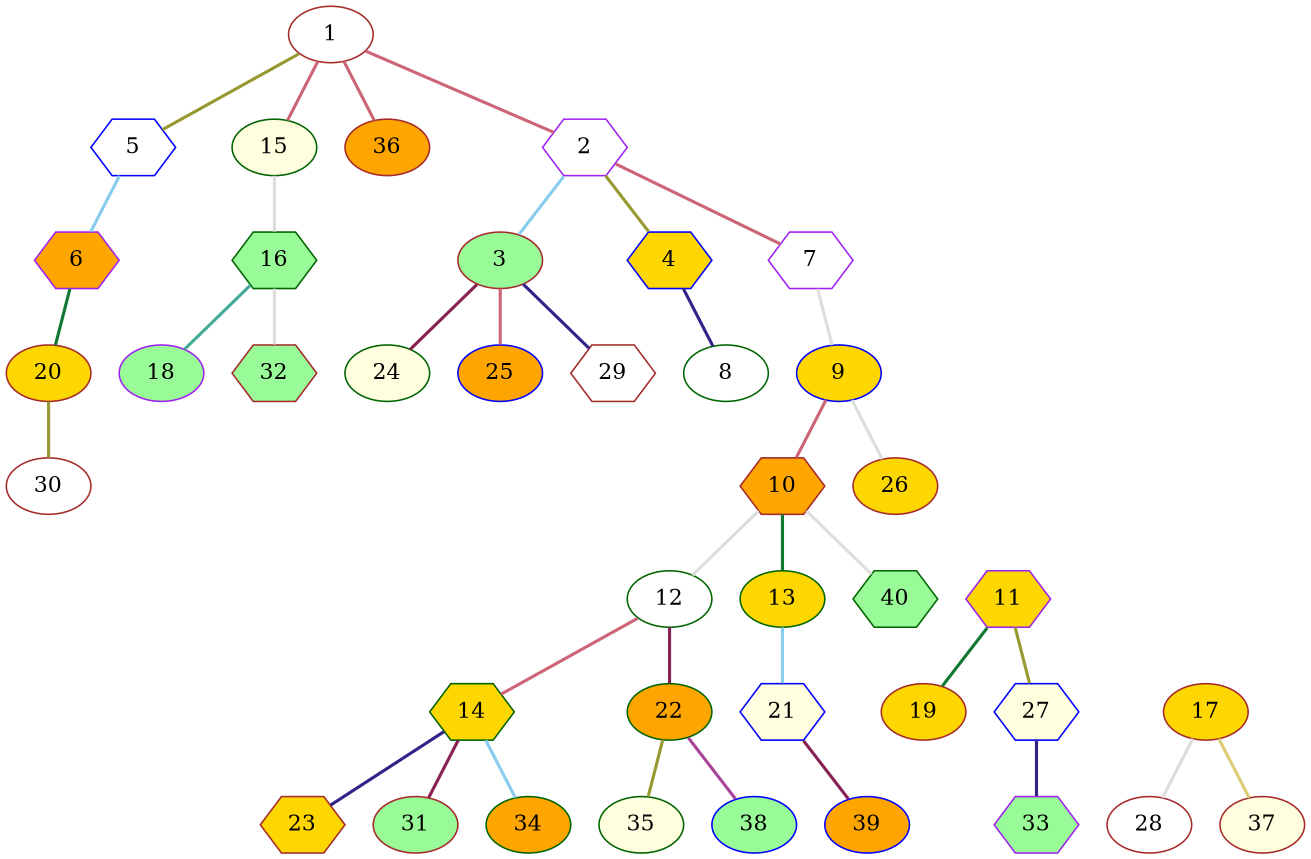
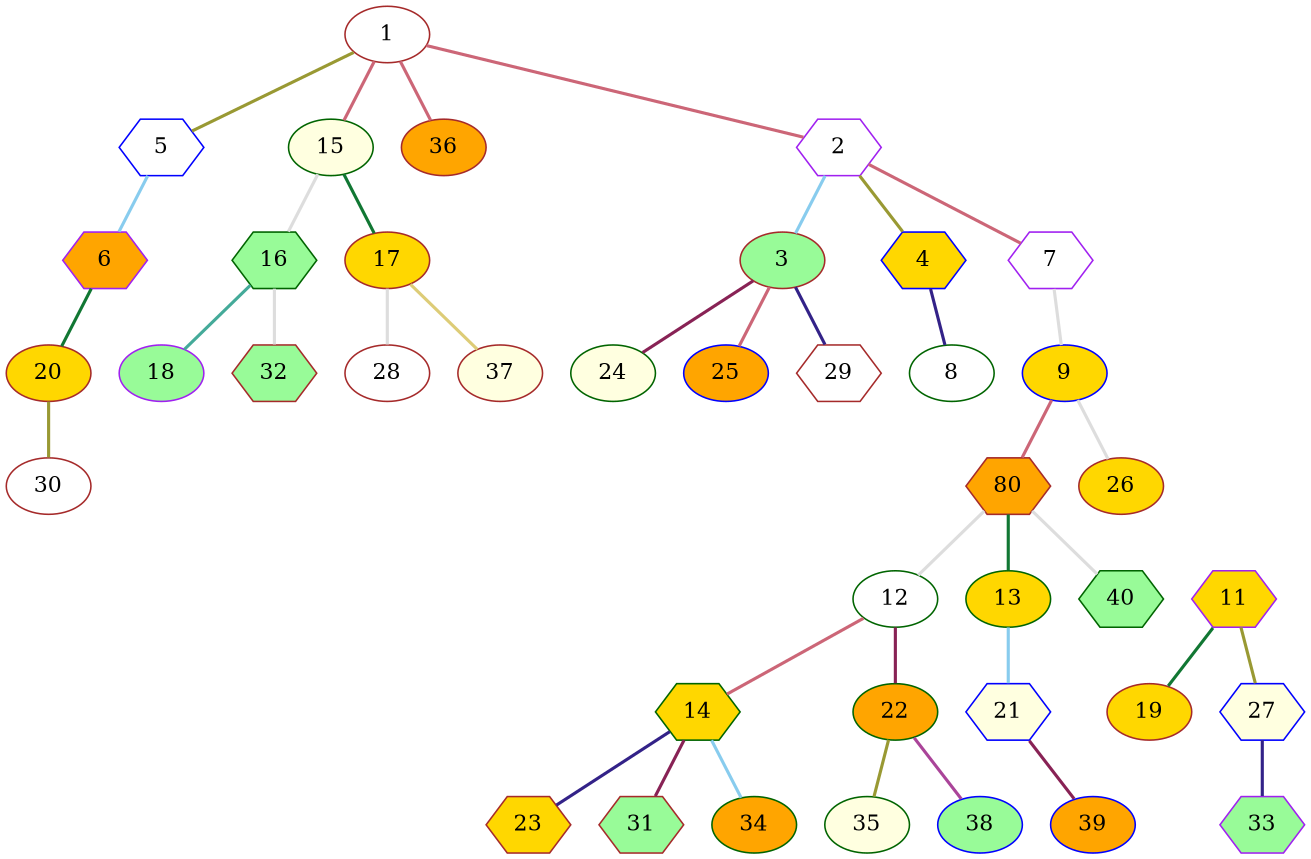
none -> (359, 204)
(782, 486) -> (1008, 486)
(416, 825) -> (641, 825)
